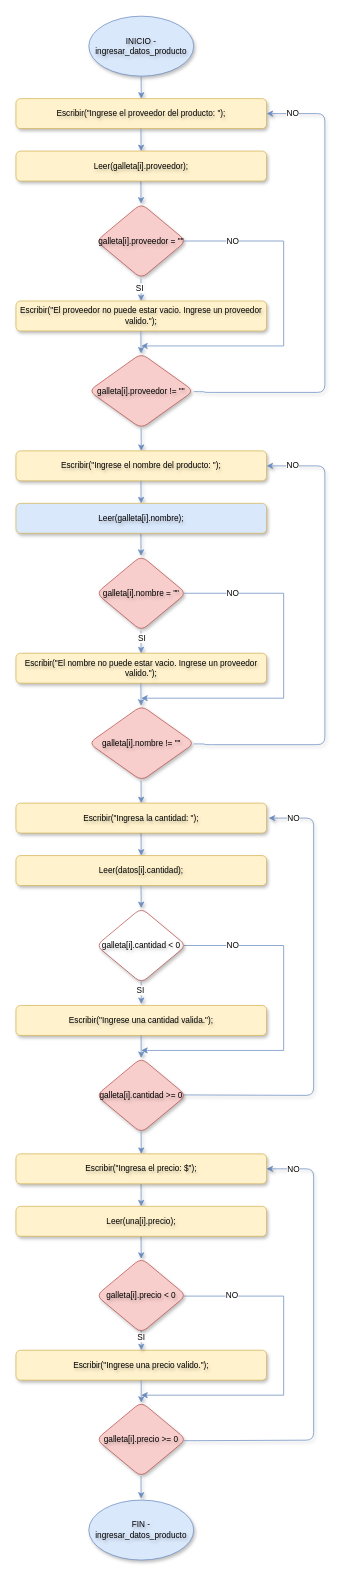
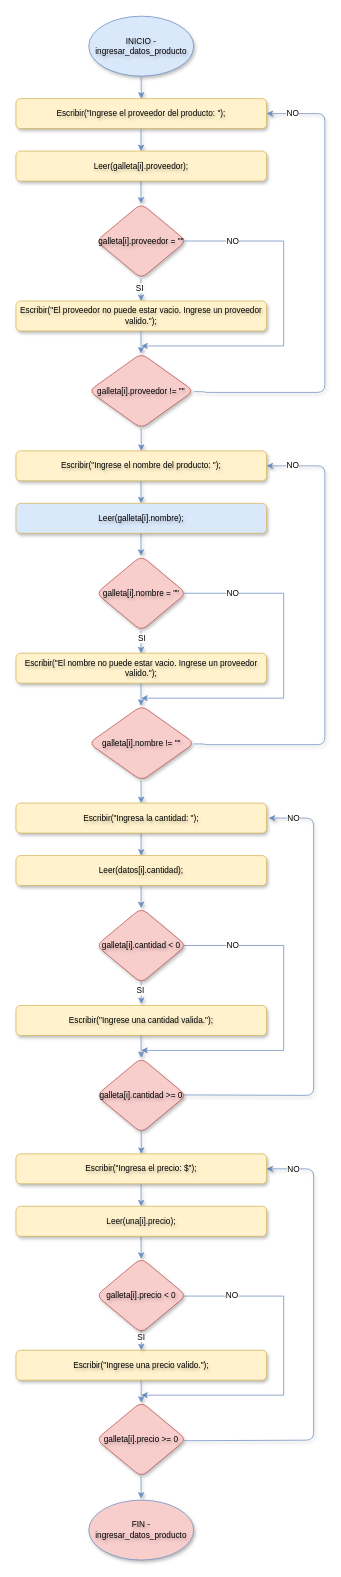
(141, 945) -> (141, 945)
(141, 1530) -> (141, 1530)
